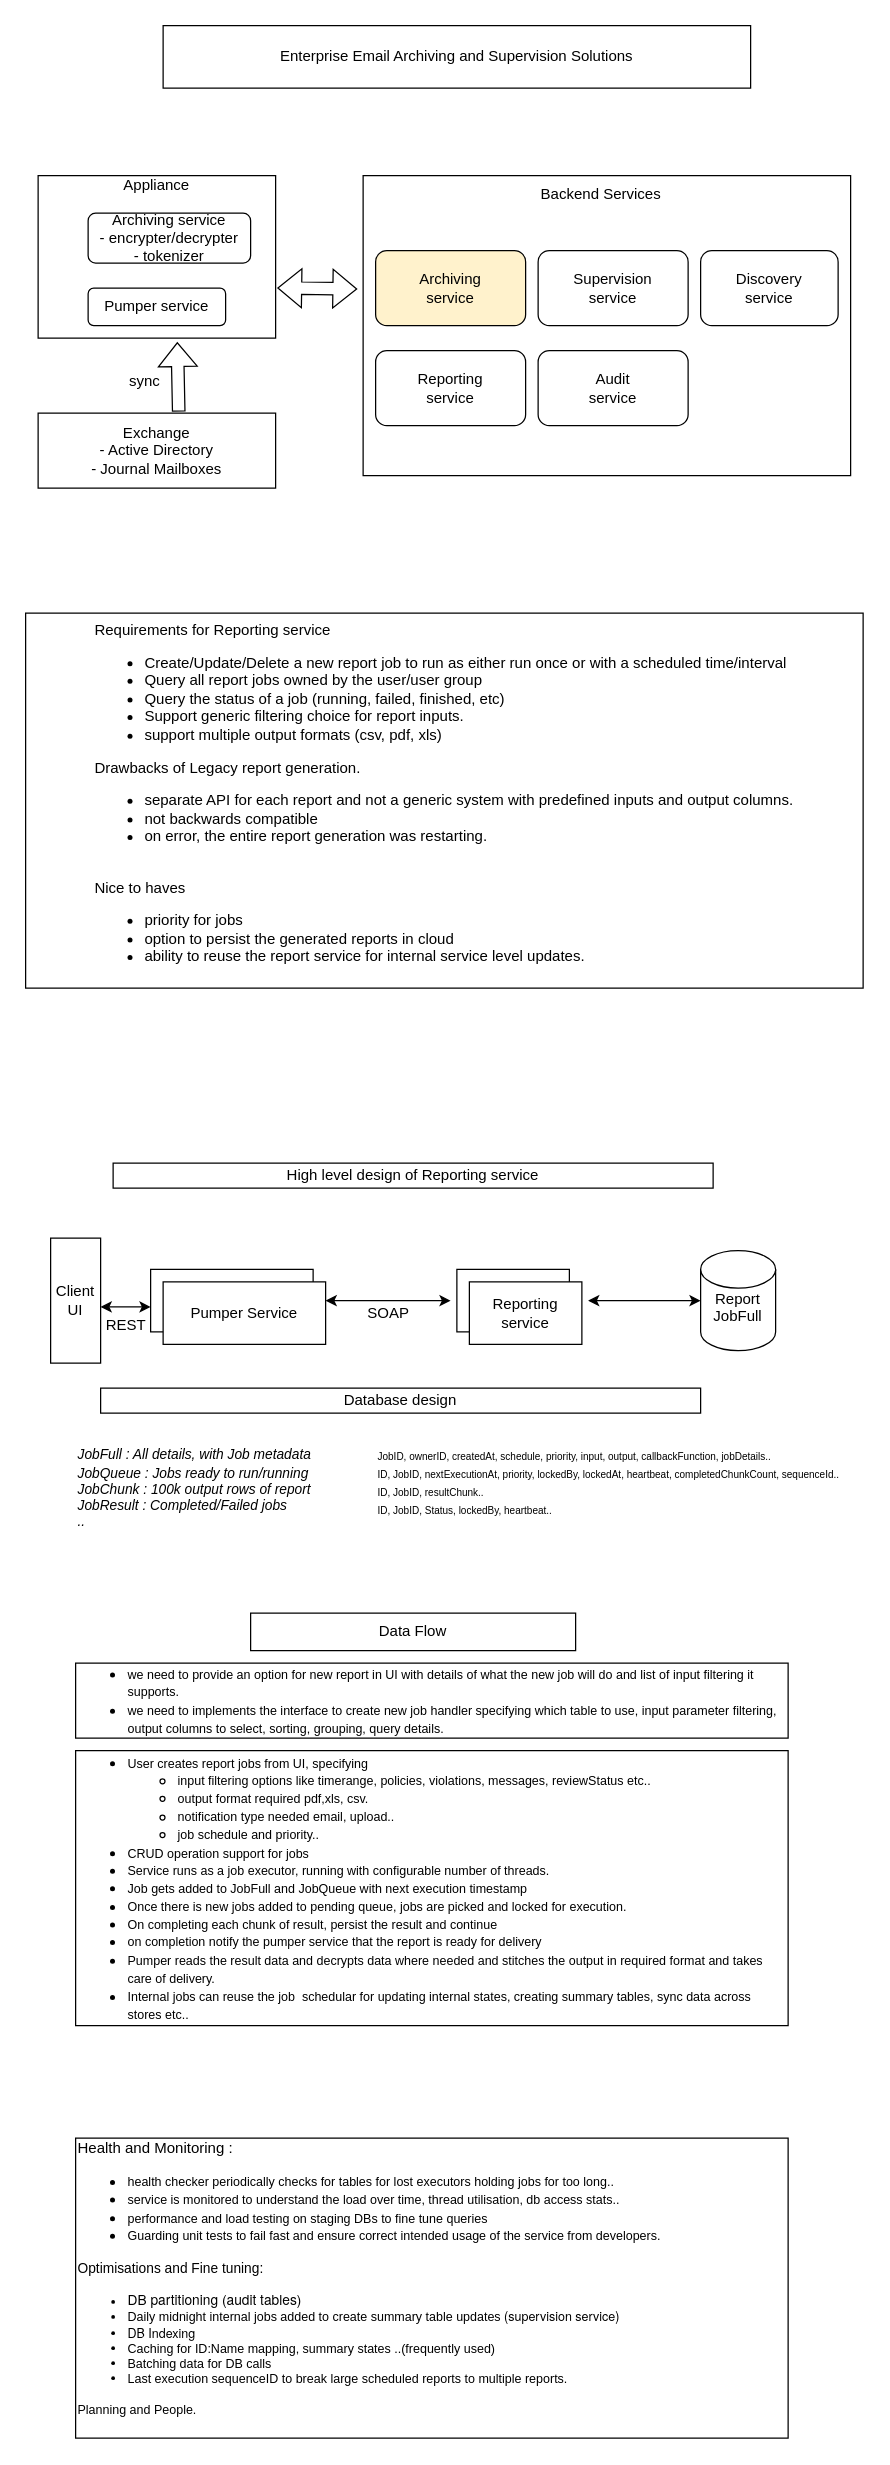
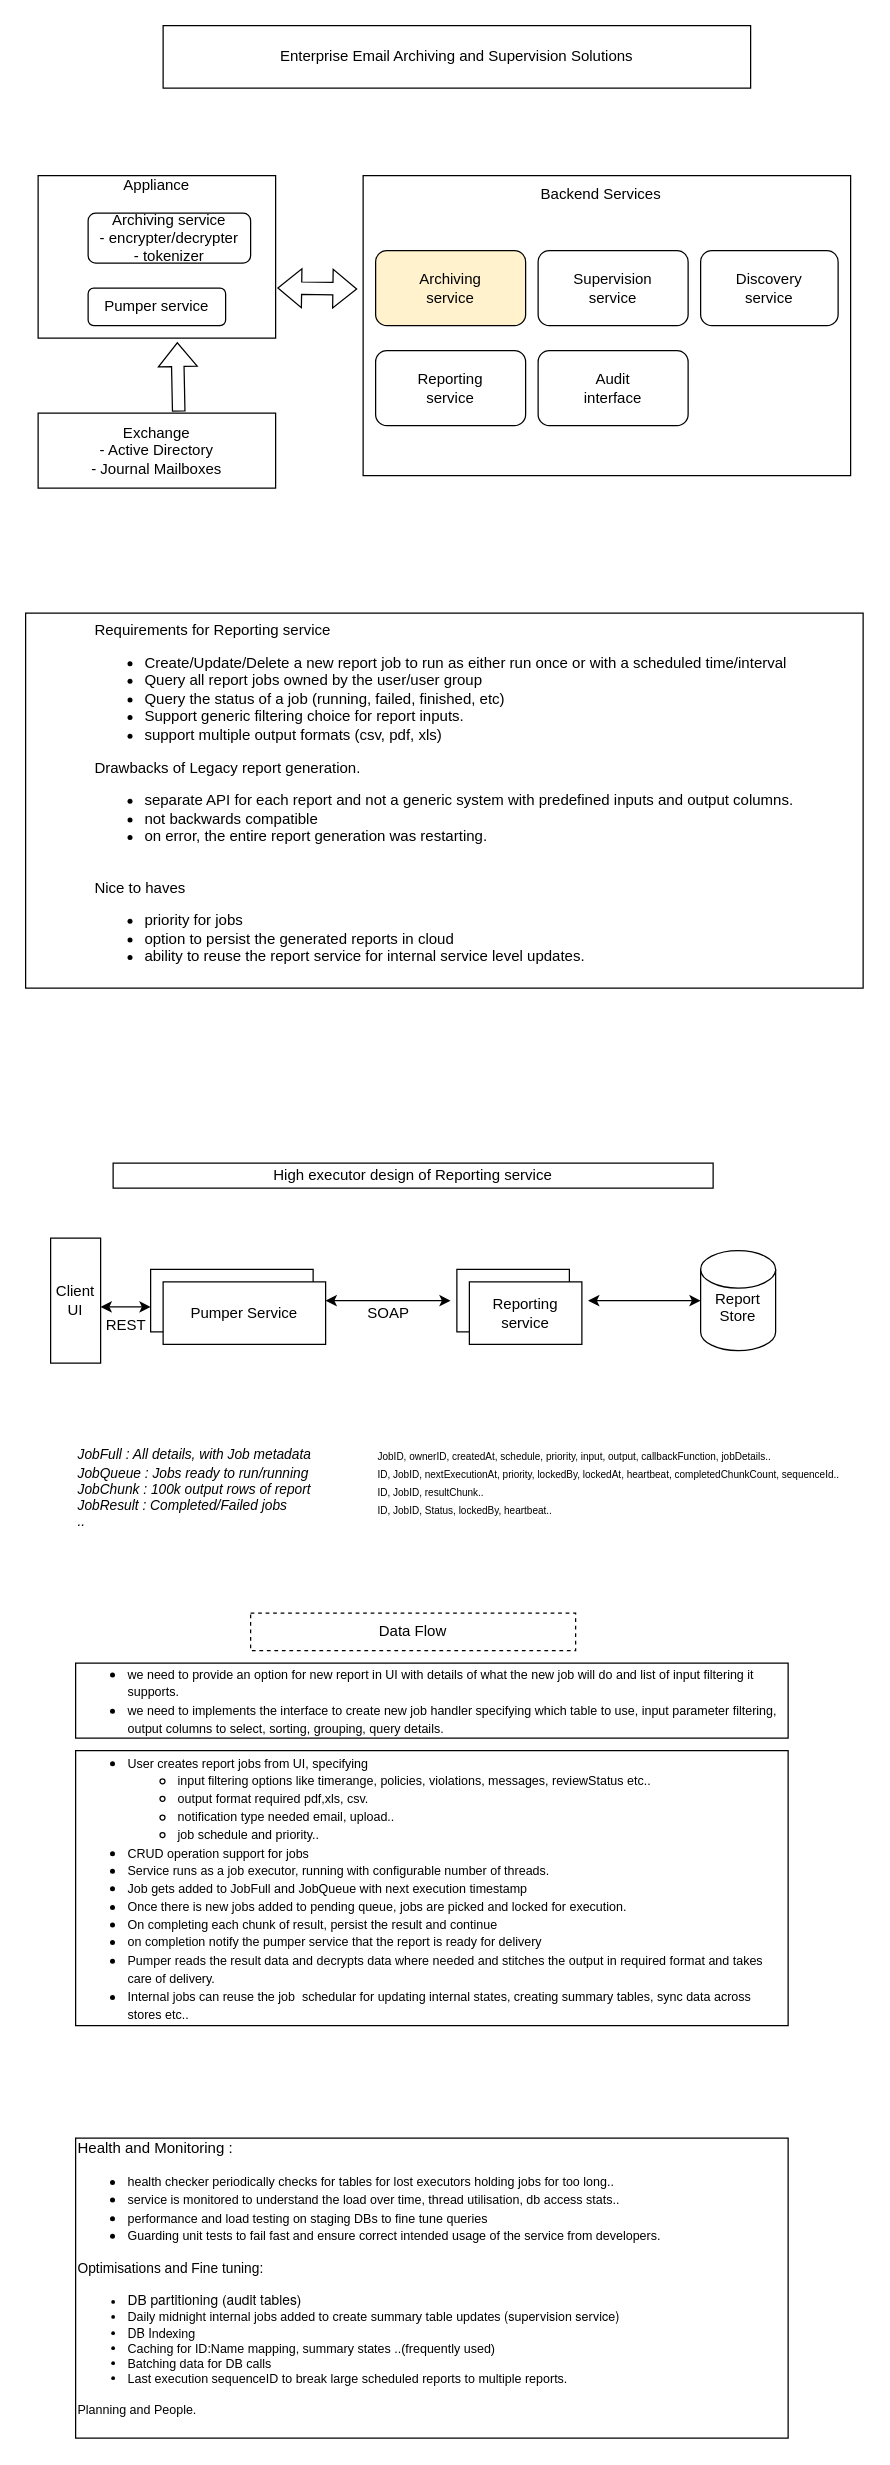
(144, 382) -> none
(613, 388) -> (613, 388)
(413, 1176) -> (413, 1176)
(738, 1317) -> (738, 1317)
(401, 1401) -> none
(413, 1632) -> (413, 1632)
